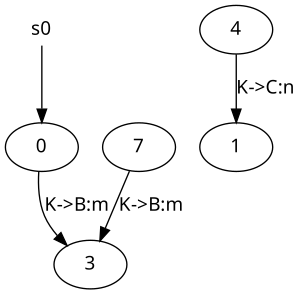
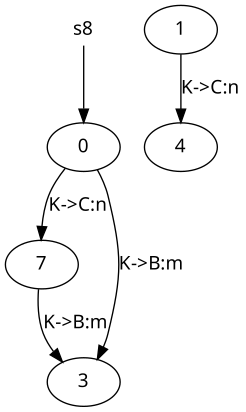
(42, 30) -> (84, 30)
(236, 82) -> (181, 82)
none -> (49, 195)
